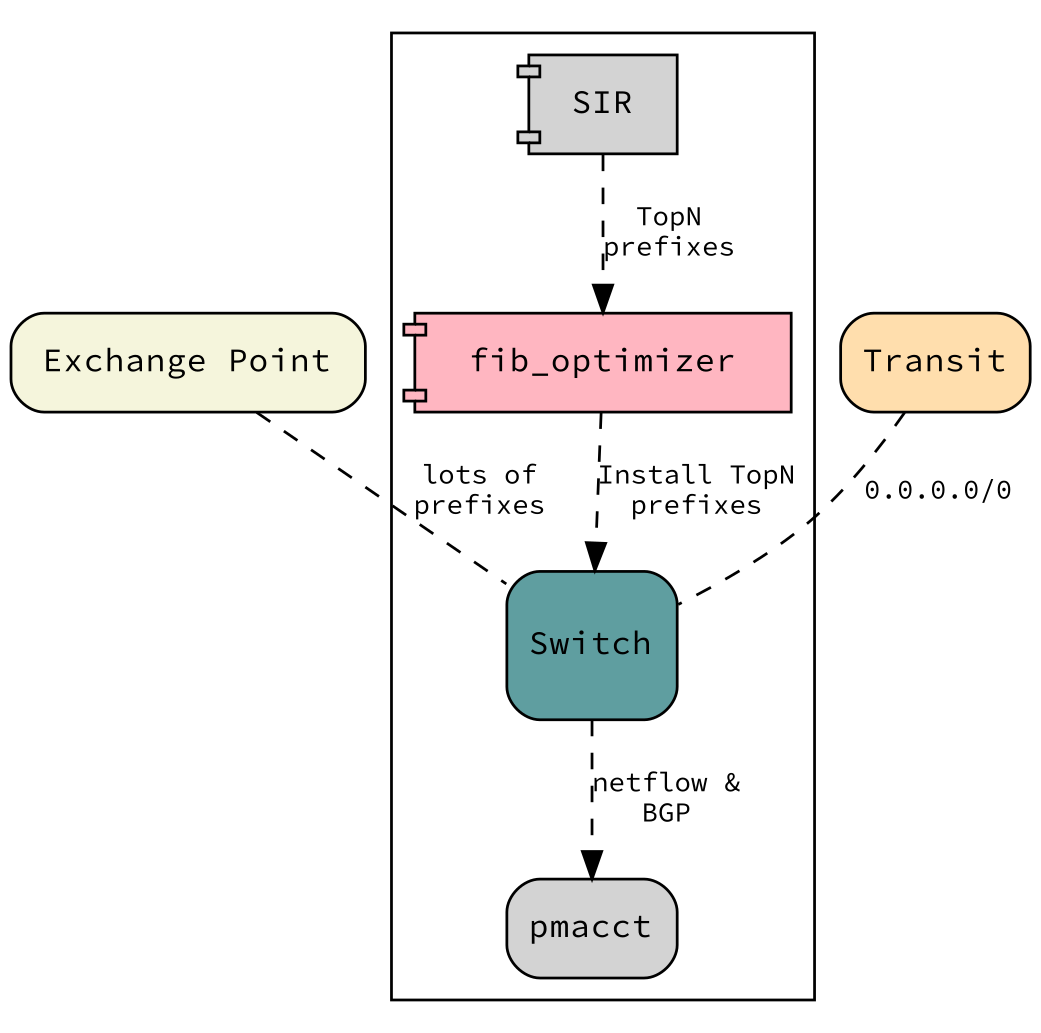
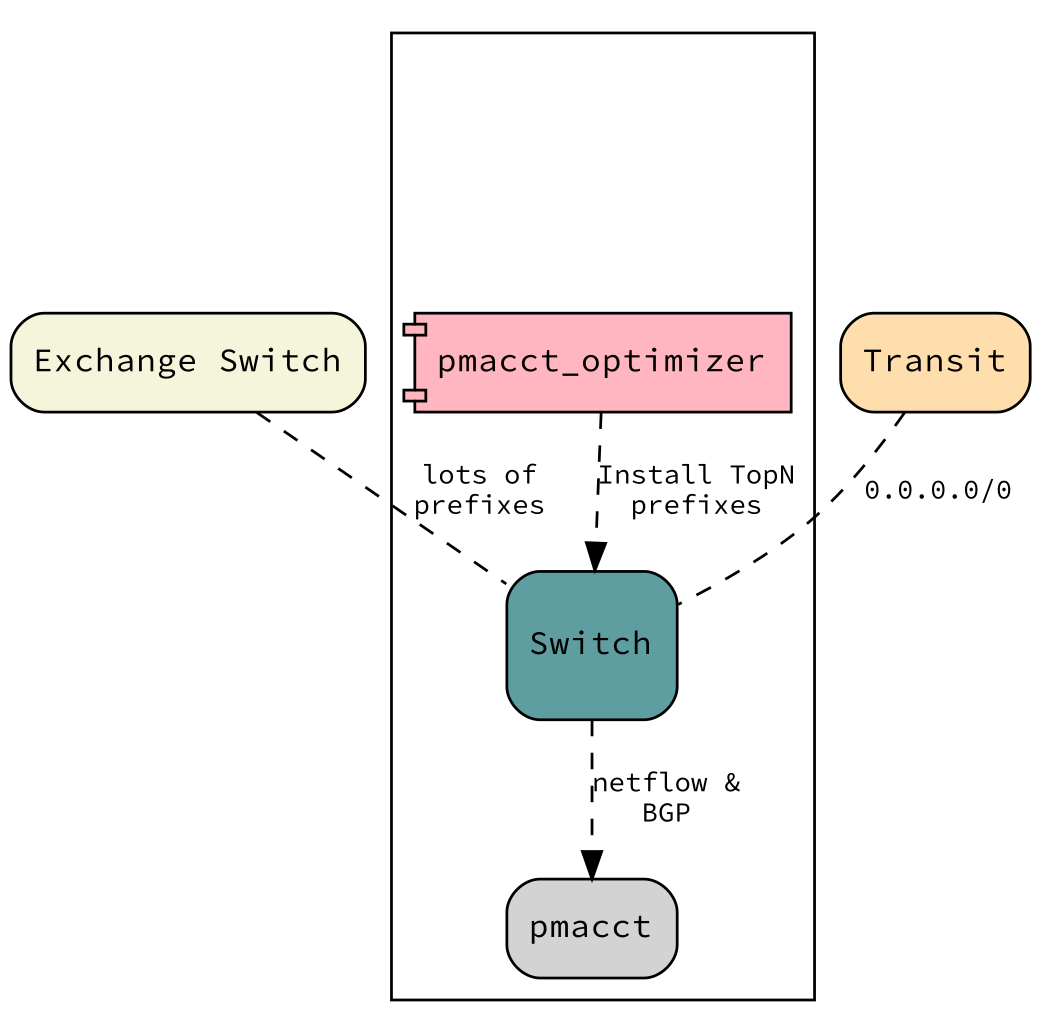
(603, 104) -> none
(188, 363) -> (188, 363)
(603, 363) -> (603, 363)
